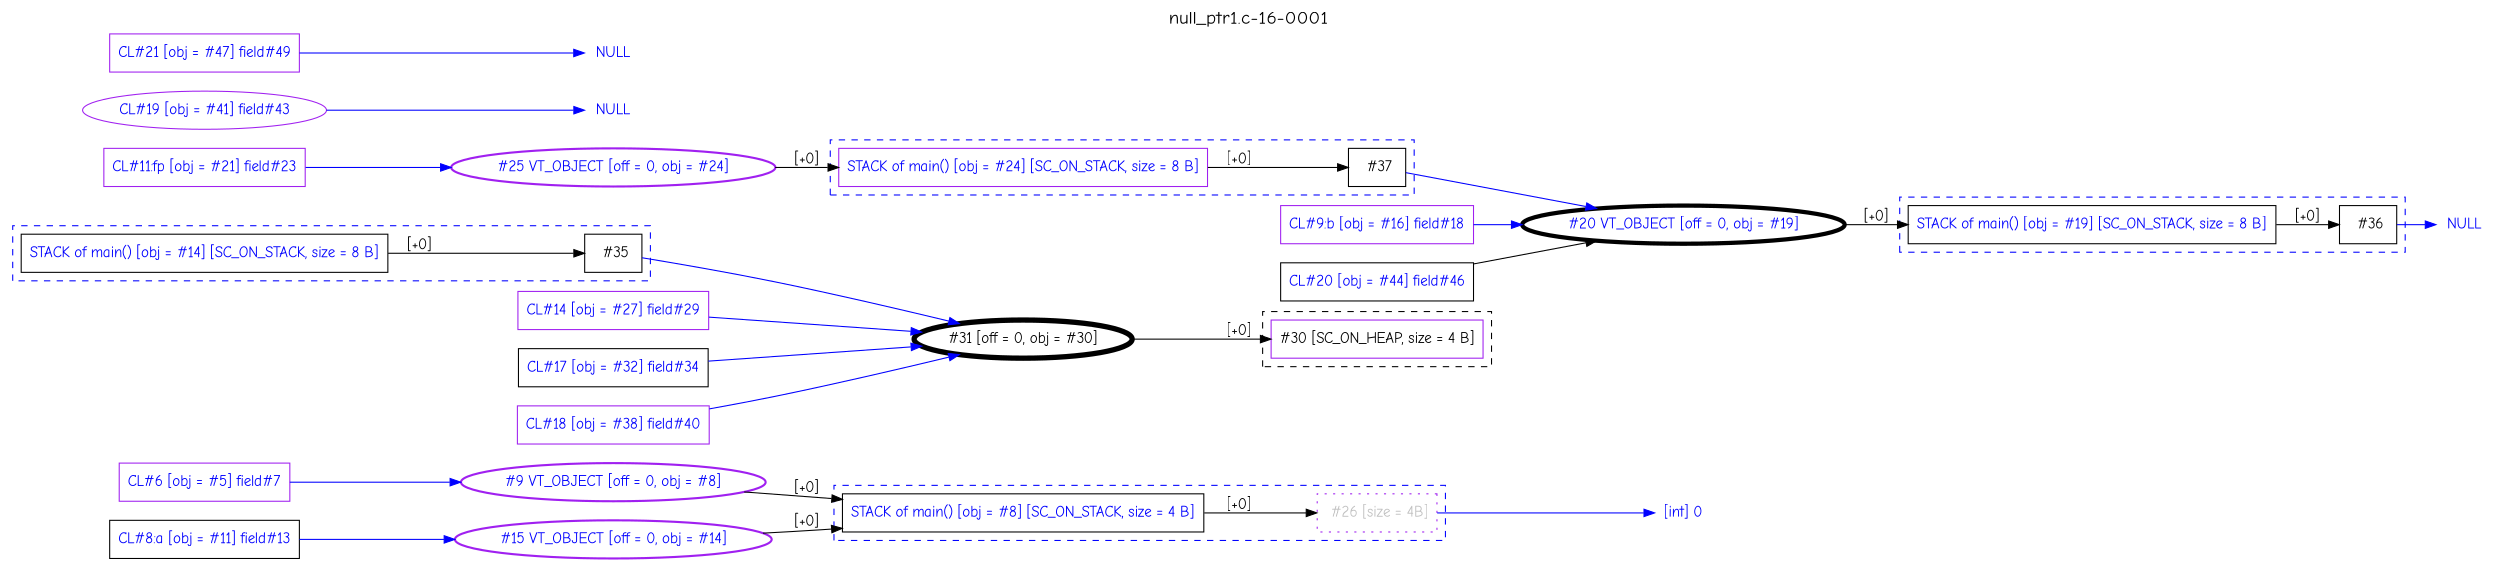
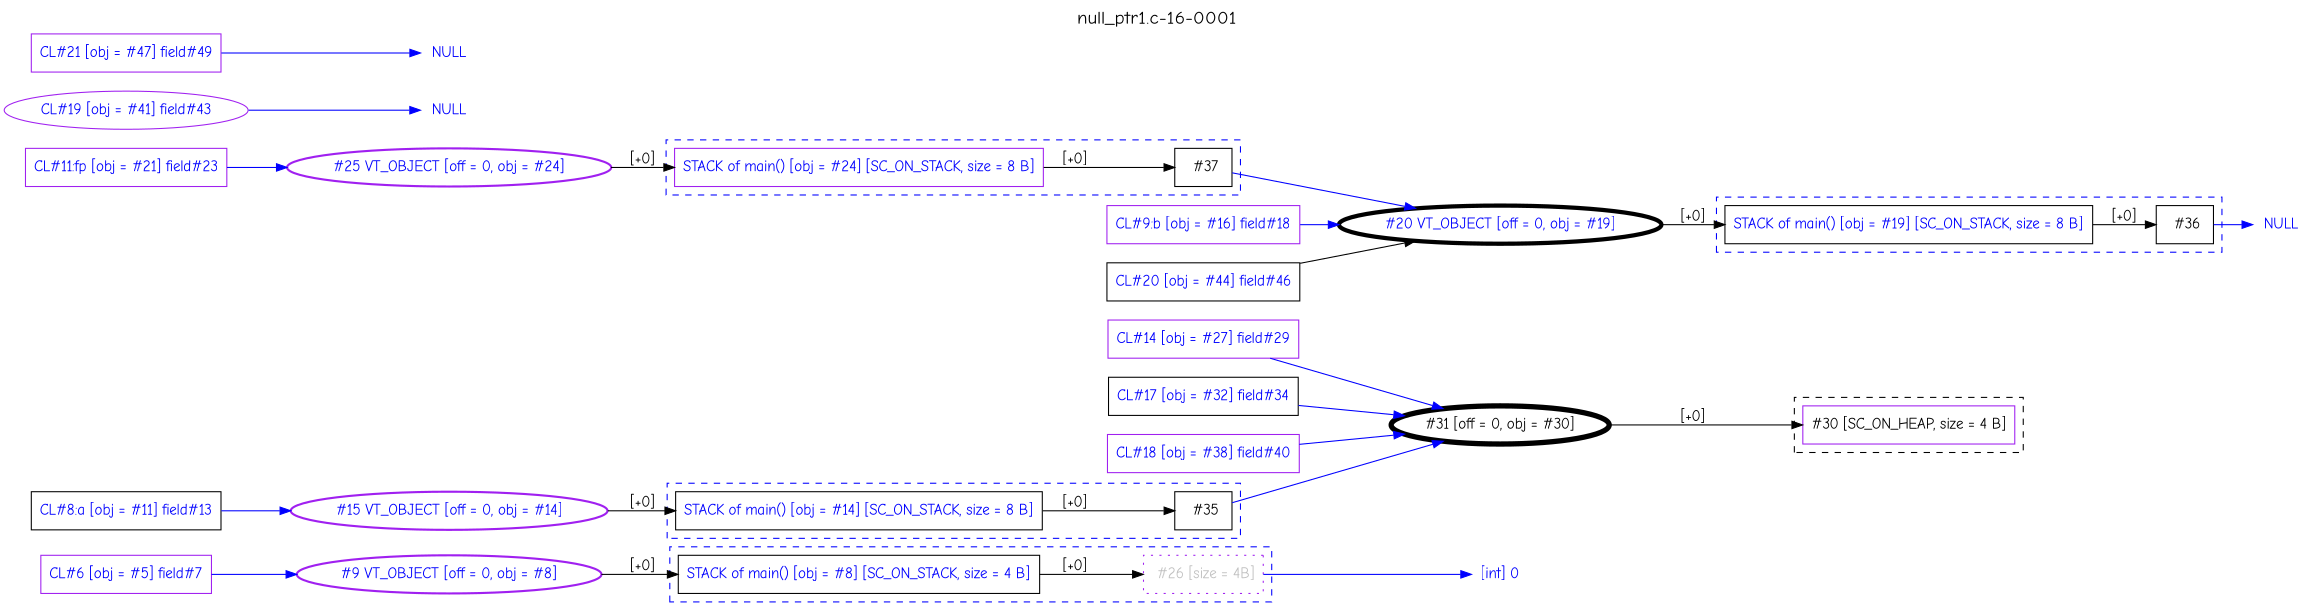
(797, 531) -> (636, 511)
